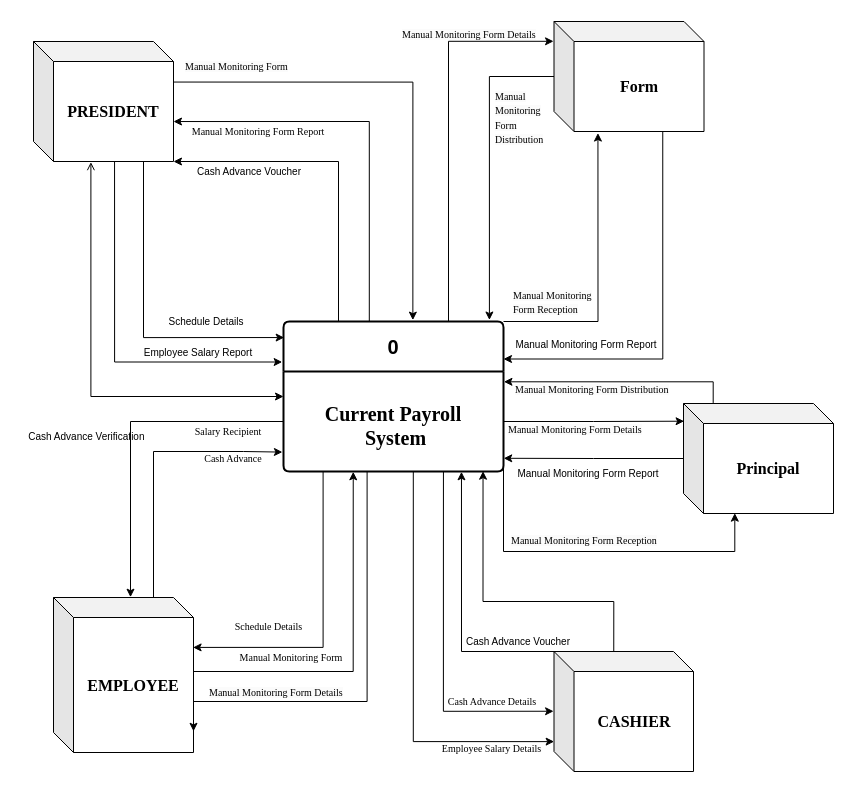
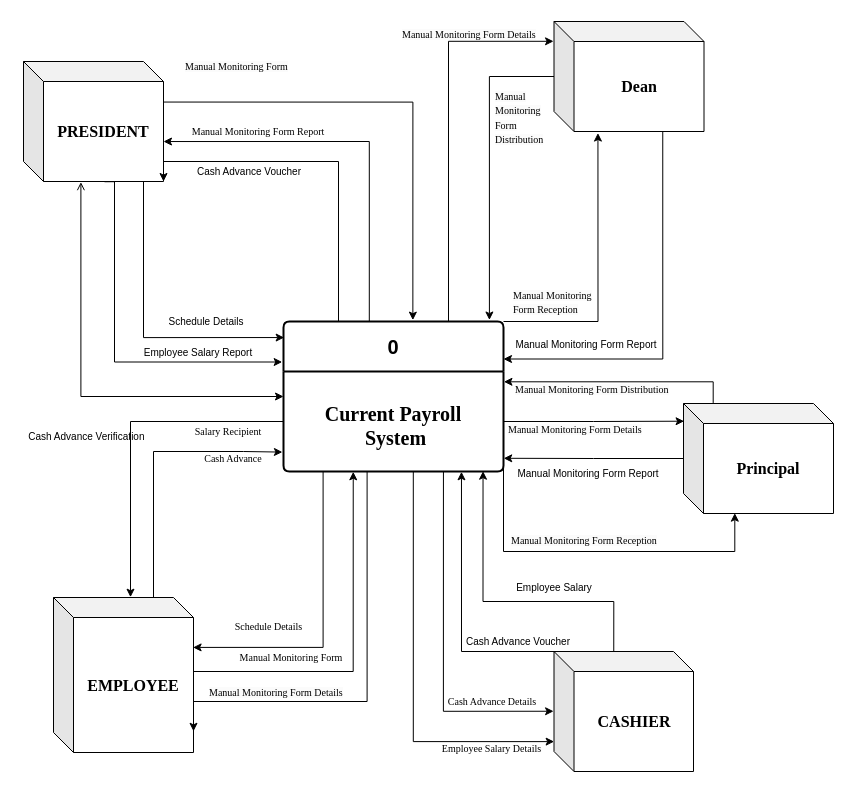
(640, 87) -> (640, 87)
(104, 102) -> (94, 122)
none -> (554, 588)
